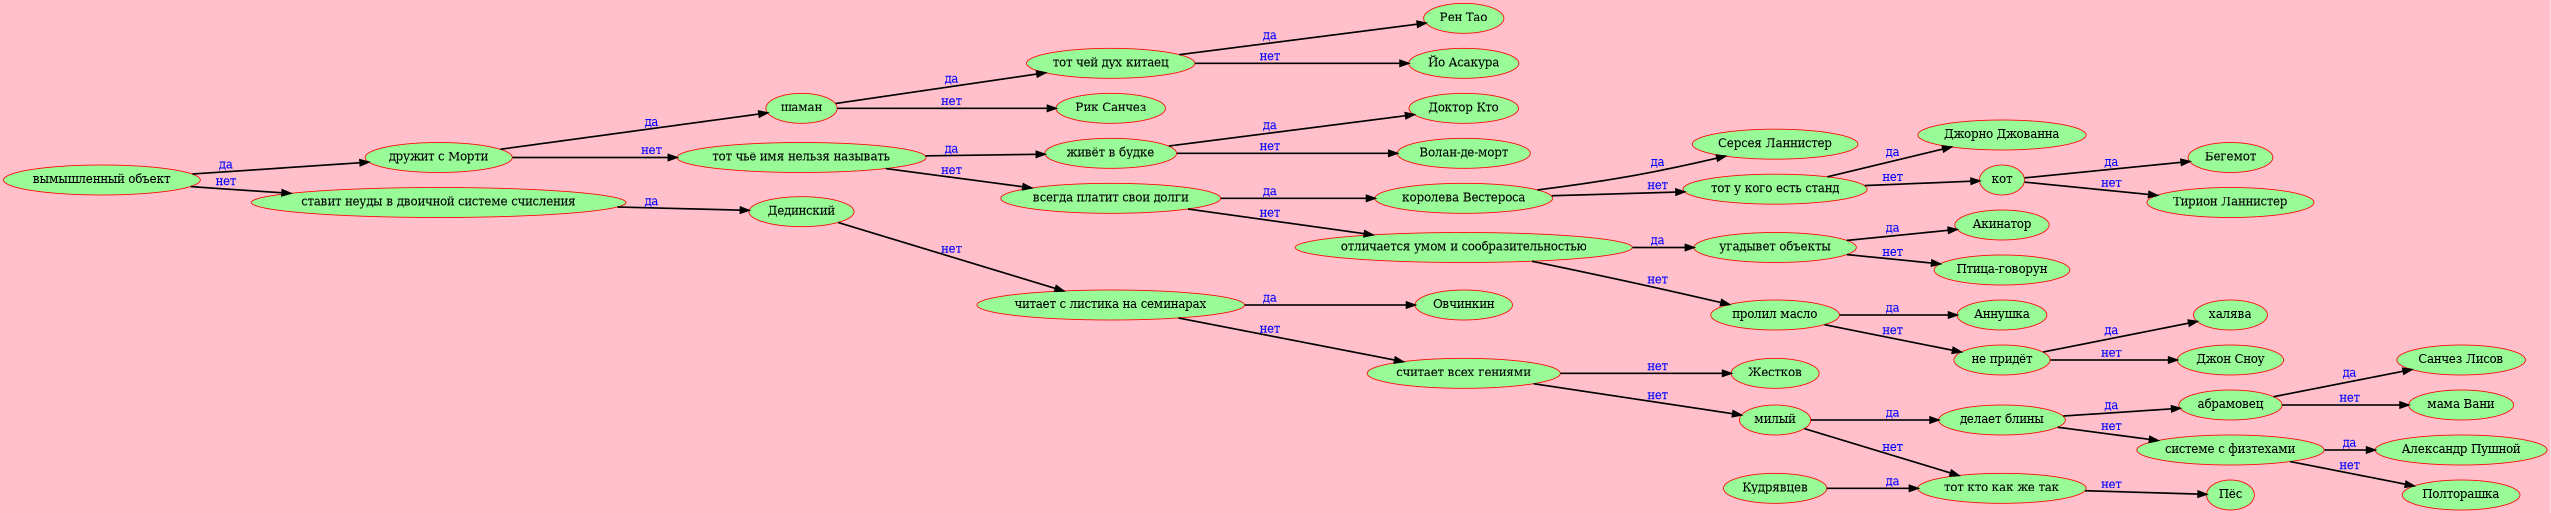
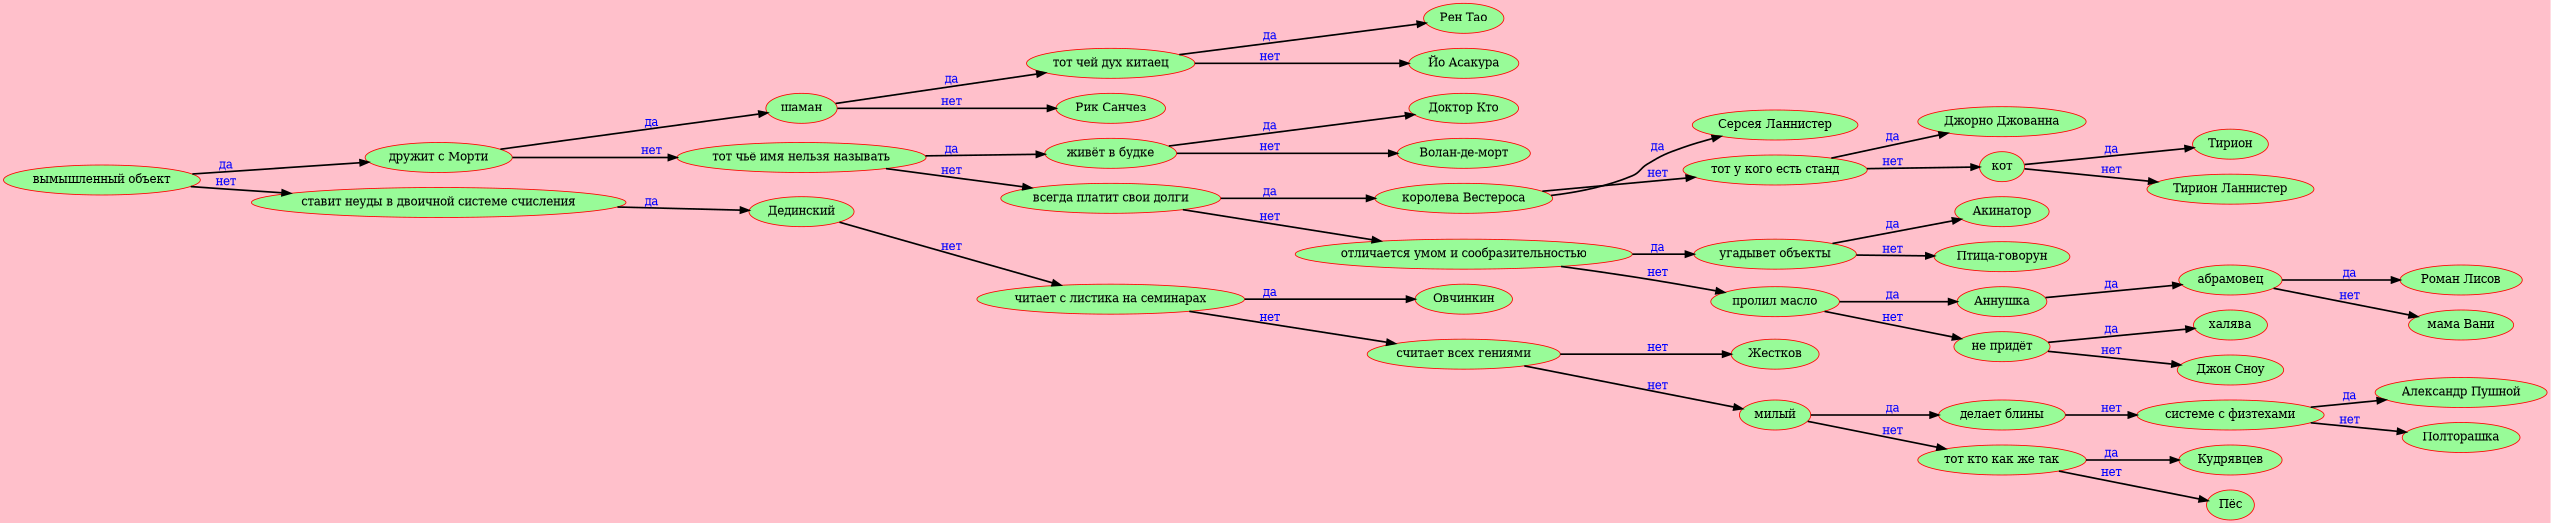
(2230, 158) -> (2230, 144)
(2461, 360) -> (2461, 280)
(2117, 412) -> (2109, 292)
(1868, 488) -> (2128, 460)
